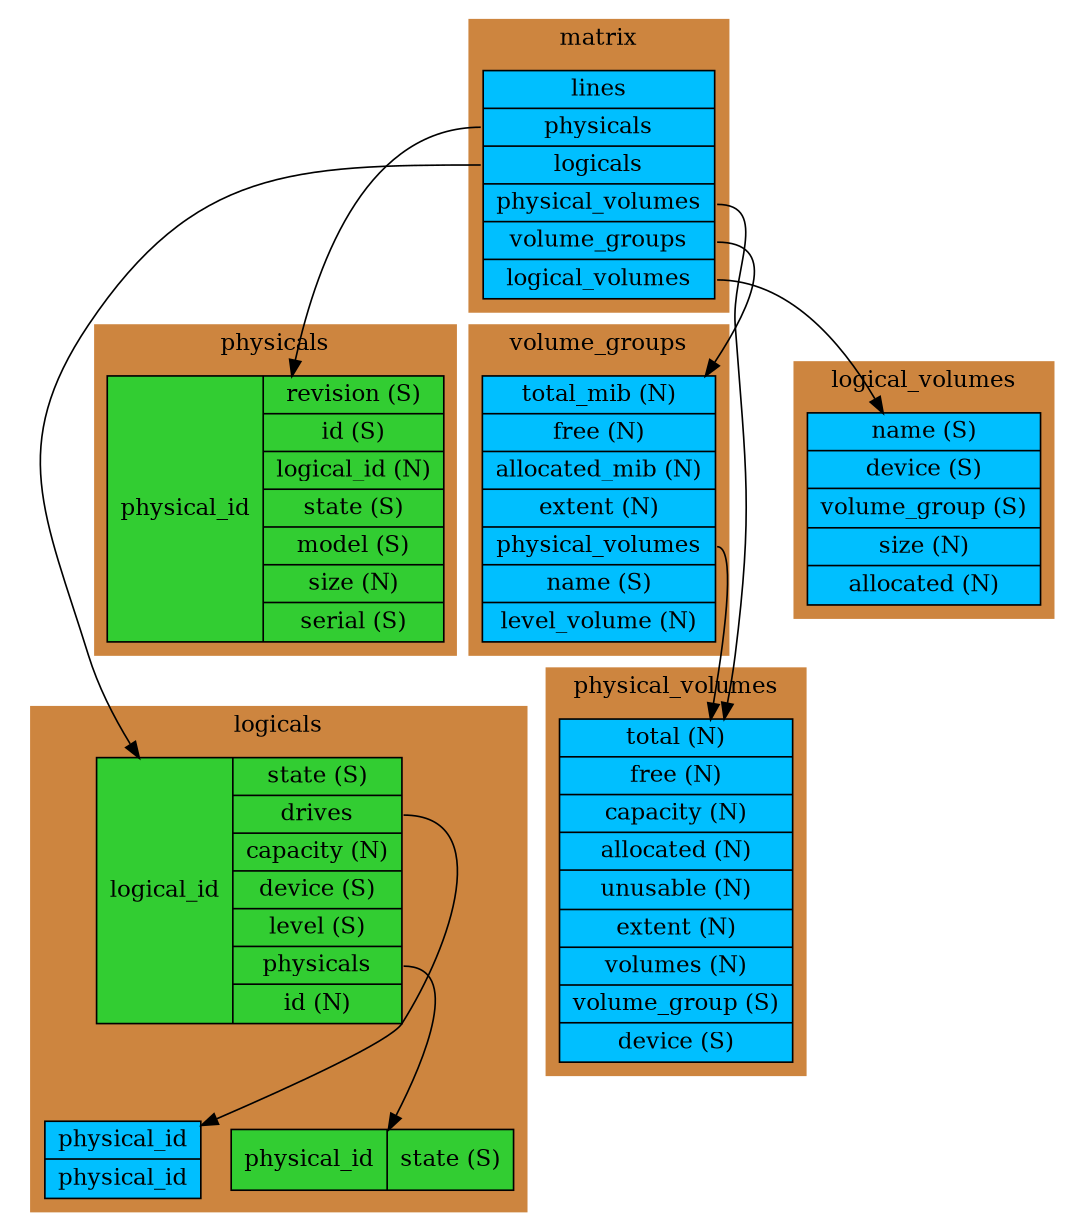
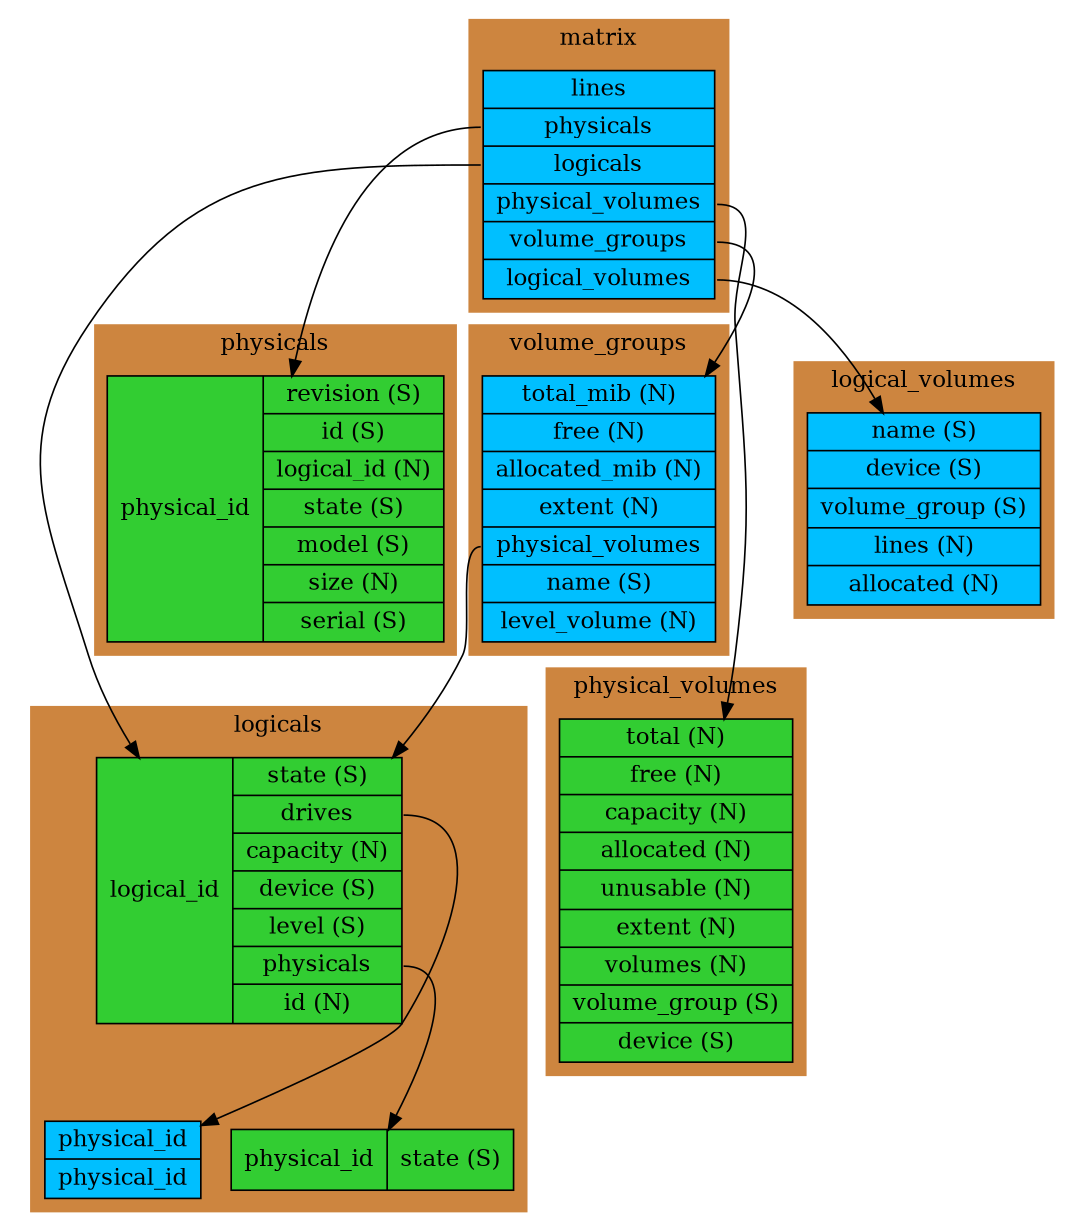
(924, 546) -> (924, 546)
(725, 623) -> (456, 667)
(676, 891) -> (676, 891)
